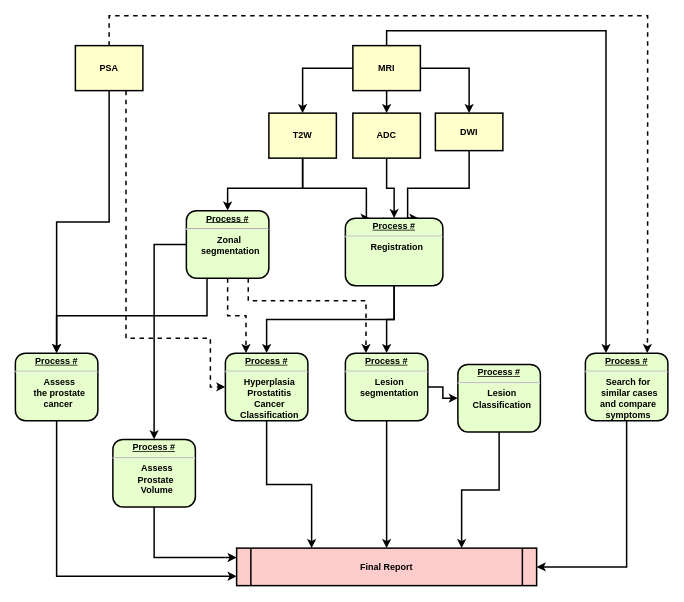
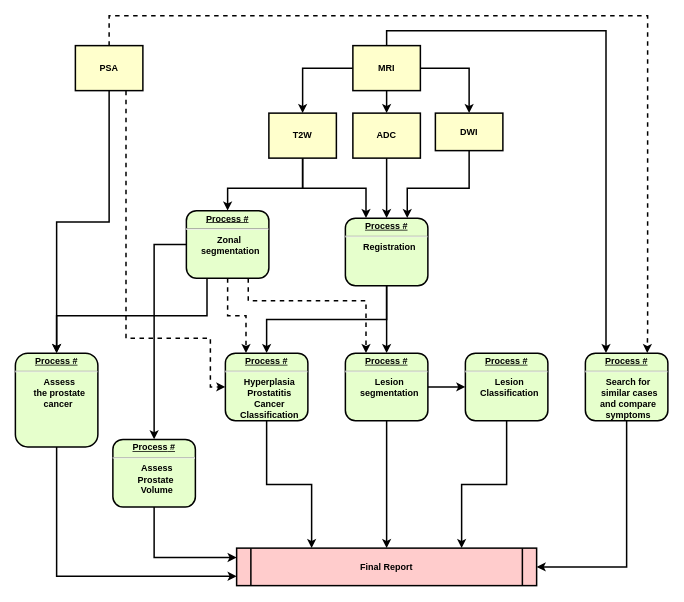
(394, 252) -> (387, 252)
(57, 387) -> (57, 400)
(499, 398) -> (507, 387)
